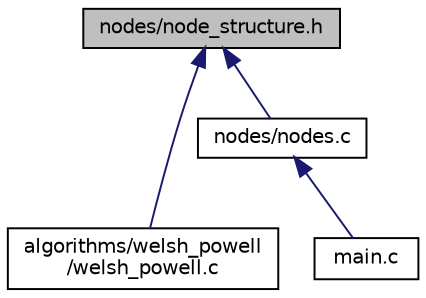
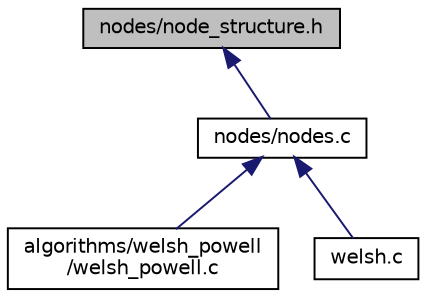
(172, 147) -> (211, 199)
(366, 259) -> (366, 259)
